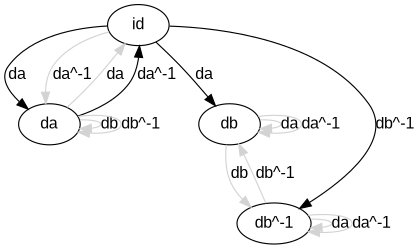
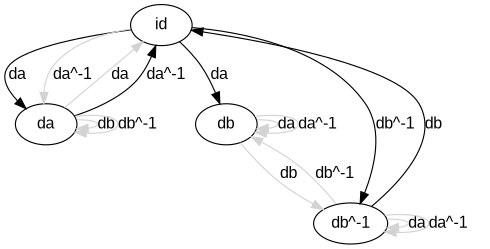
none -> (374, 74)
